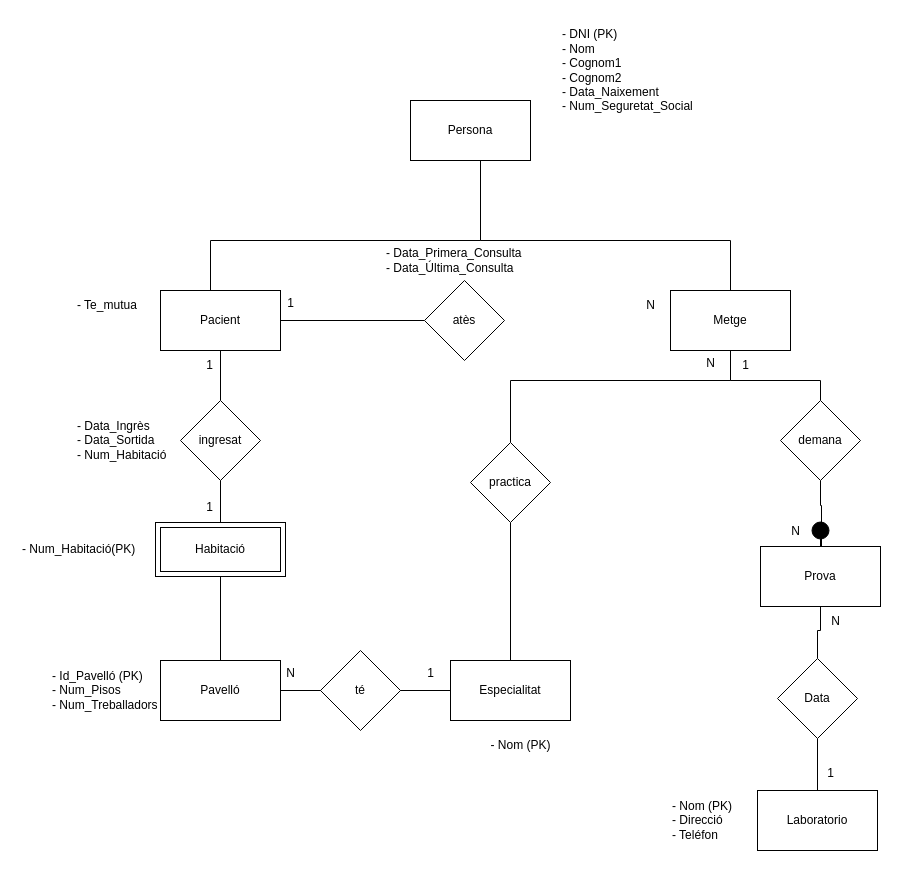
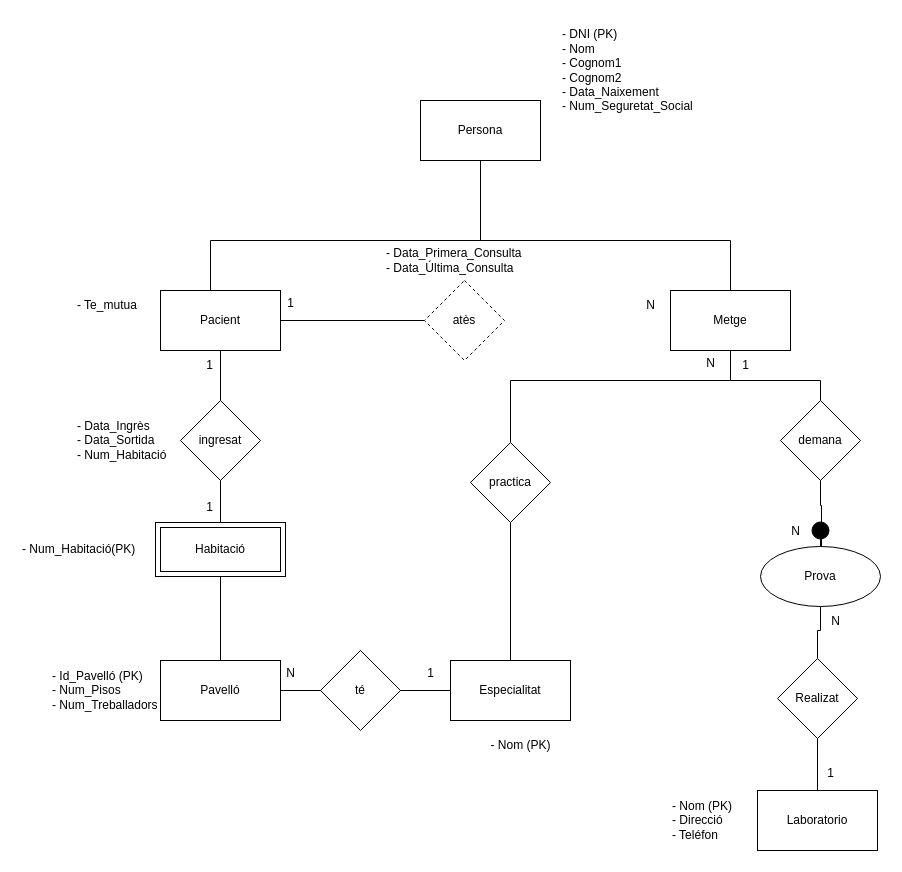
(471, 131) -> (481, 131)
(465, 321) -> (465, 321)
(821, 577) -> (821, 577)
(818, 699) -> (818, 699)
